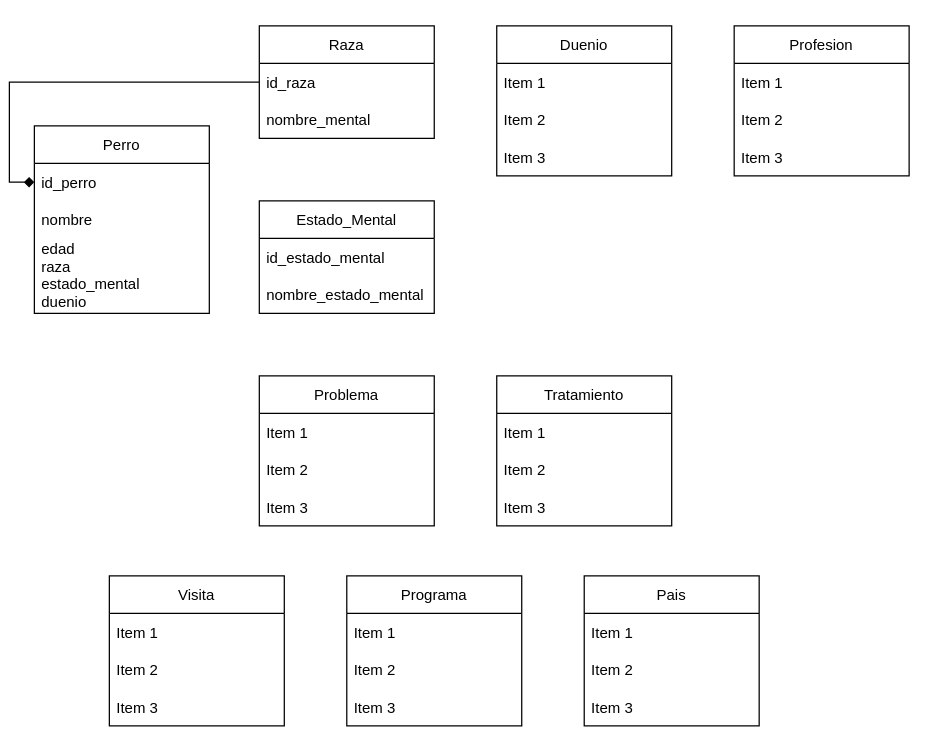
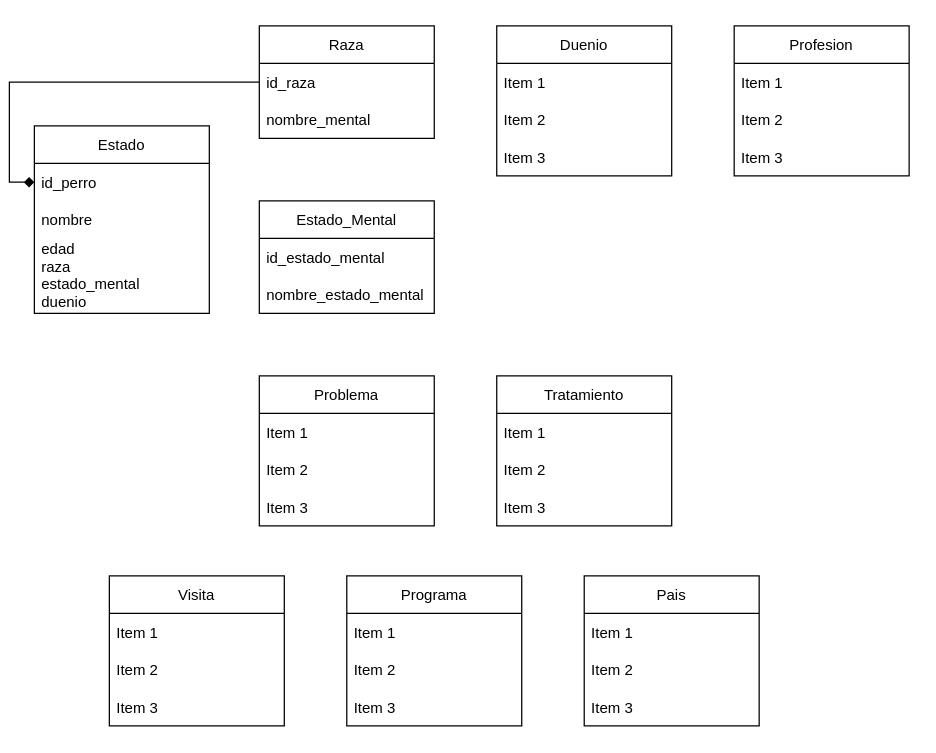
(121, 145) -> (121, 145)
